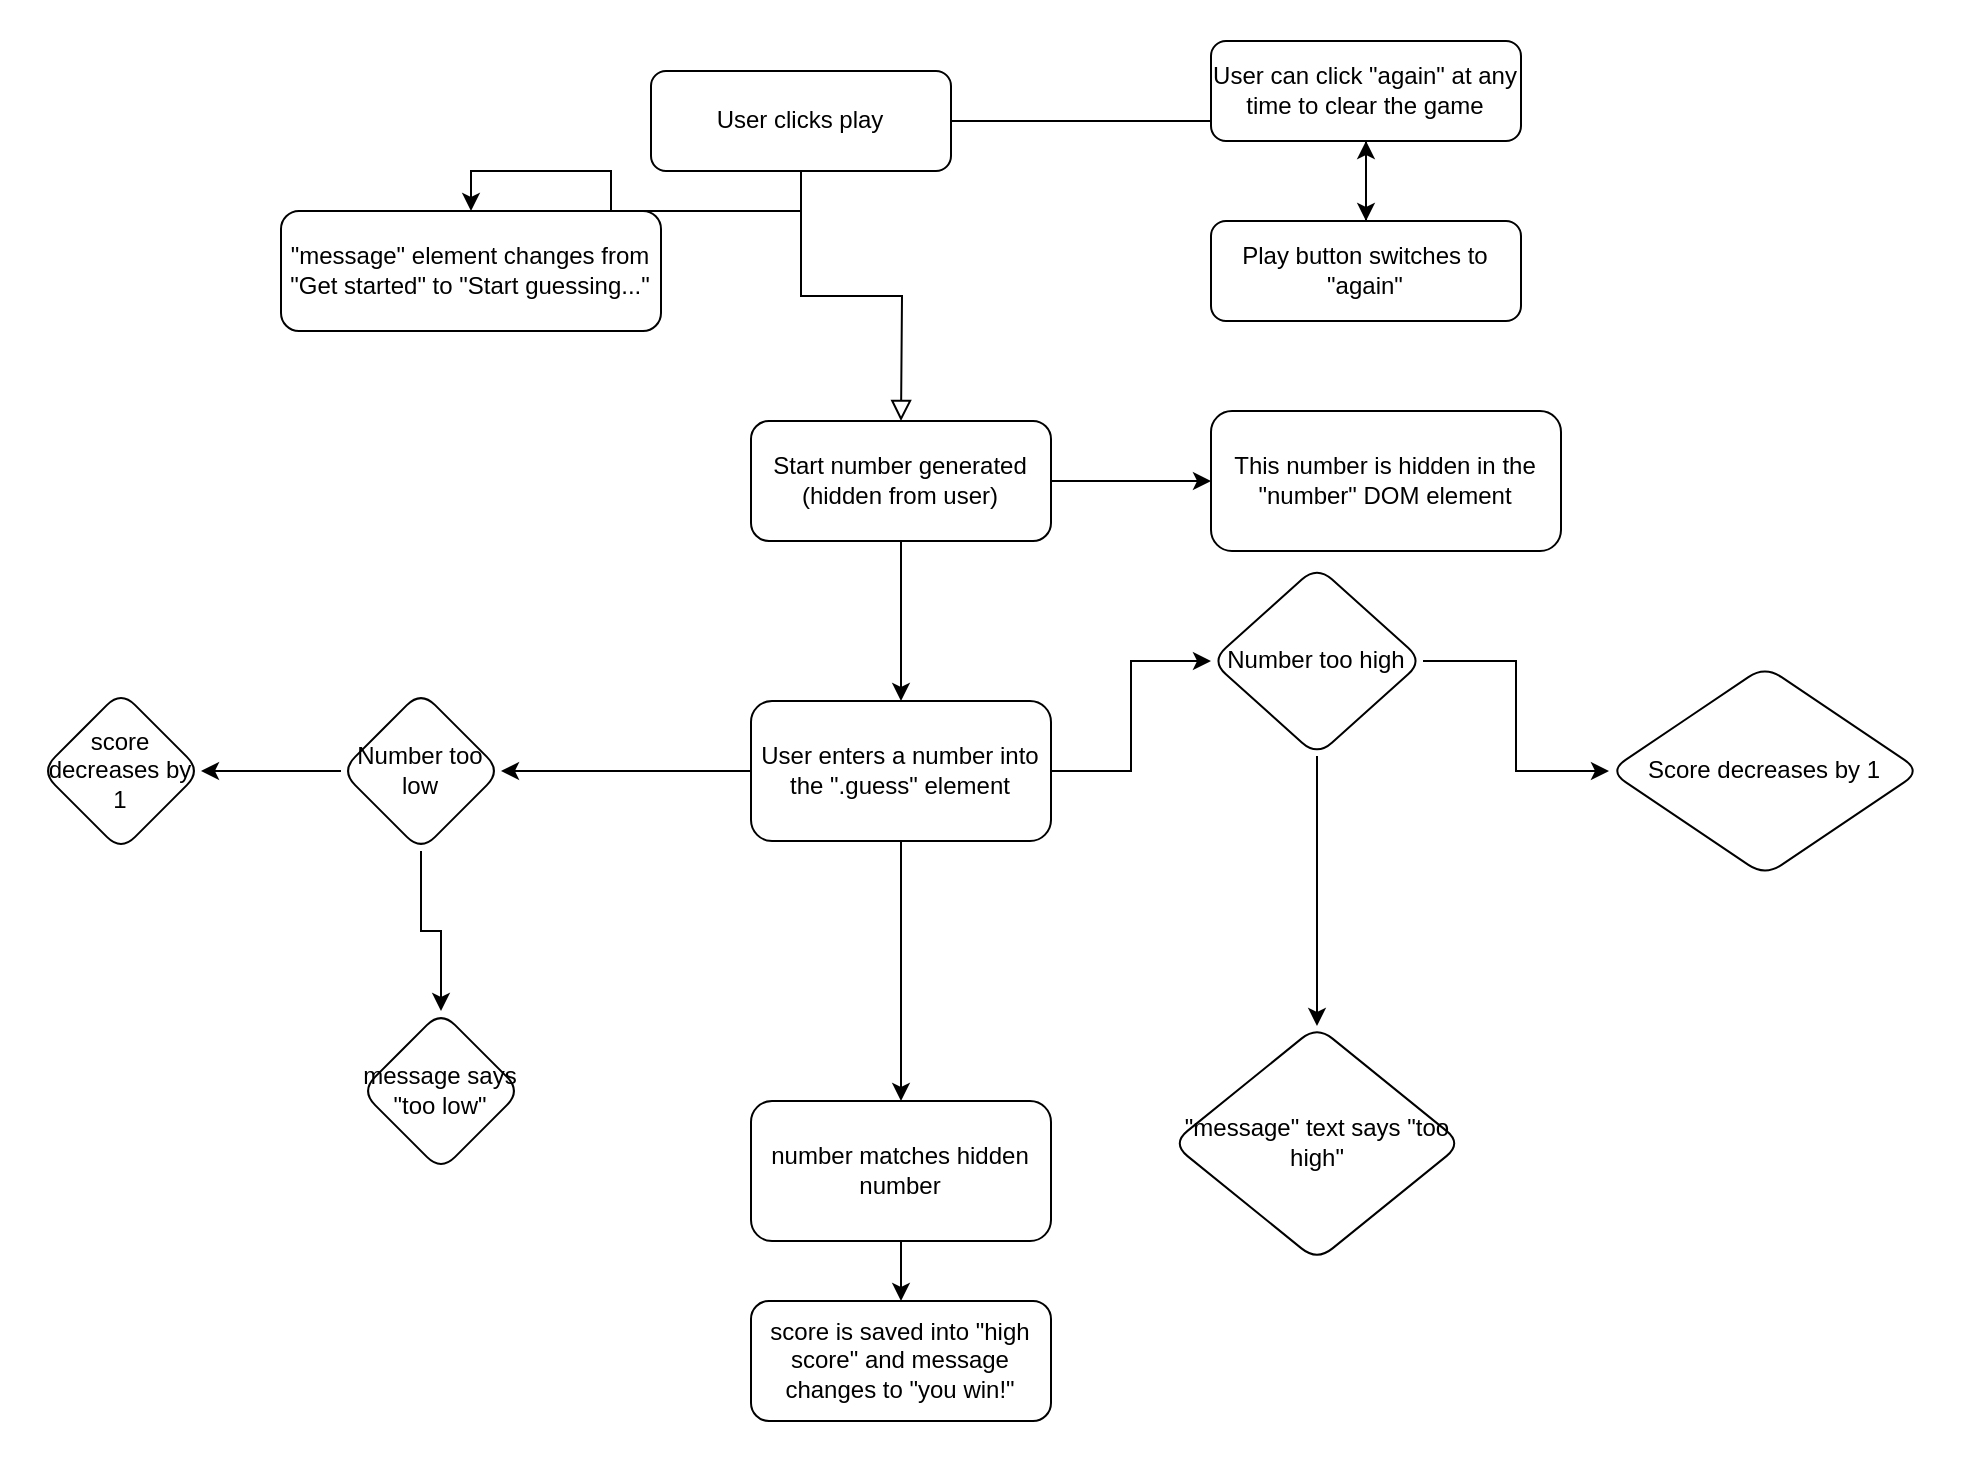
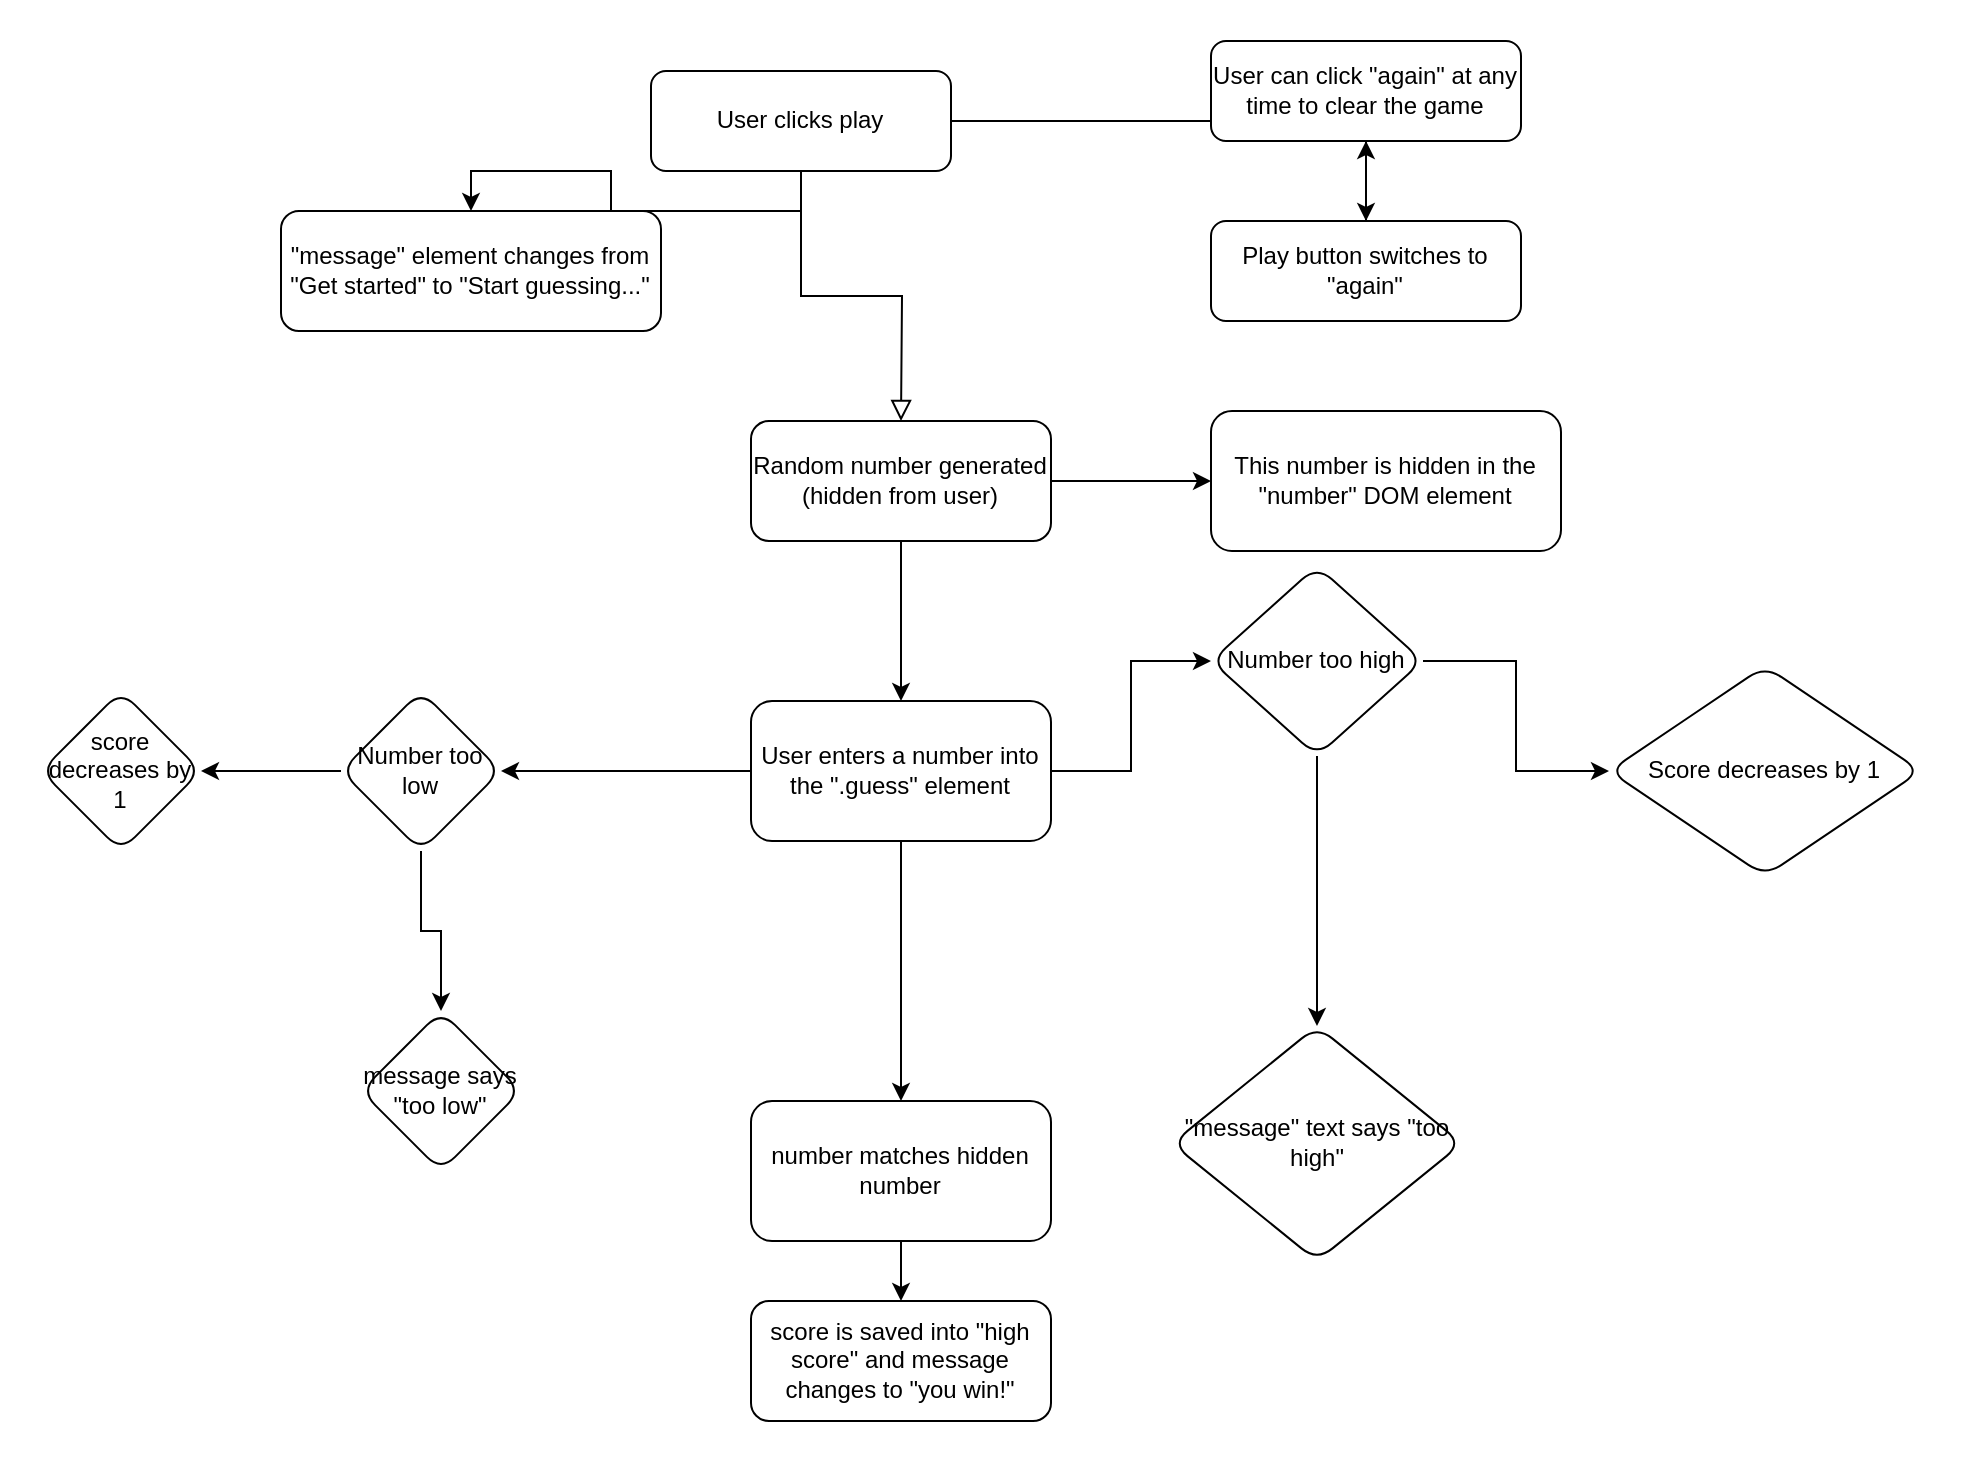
(901, 481) -> (901, 481)
